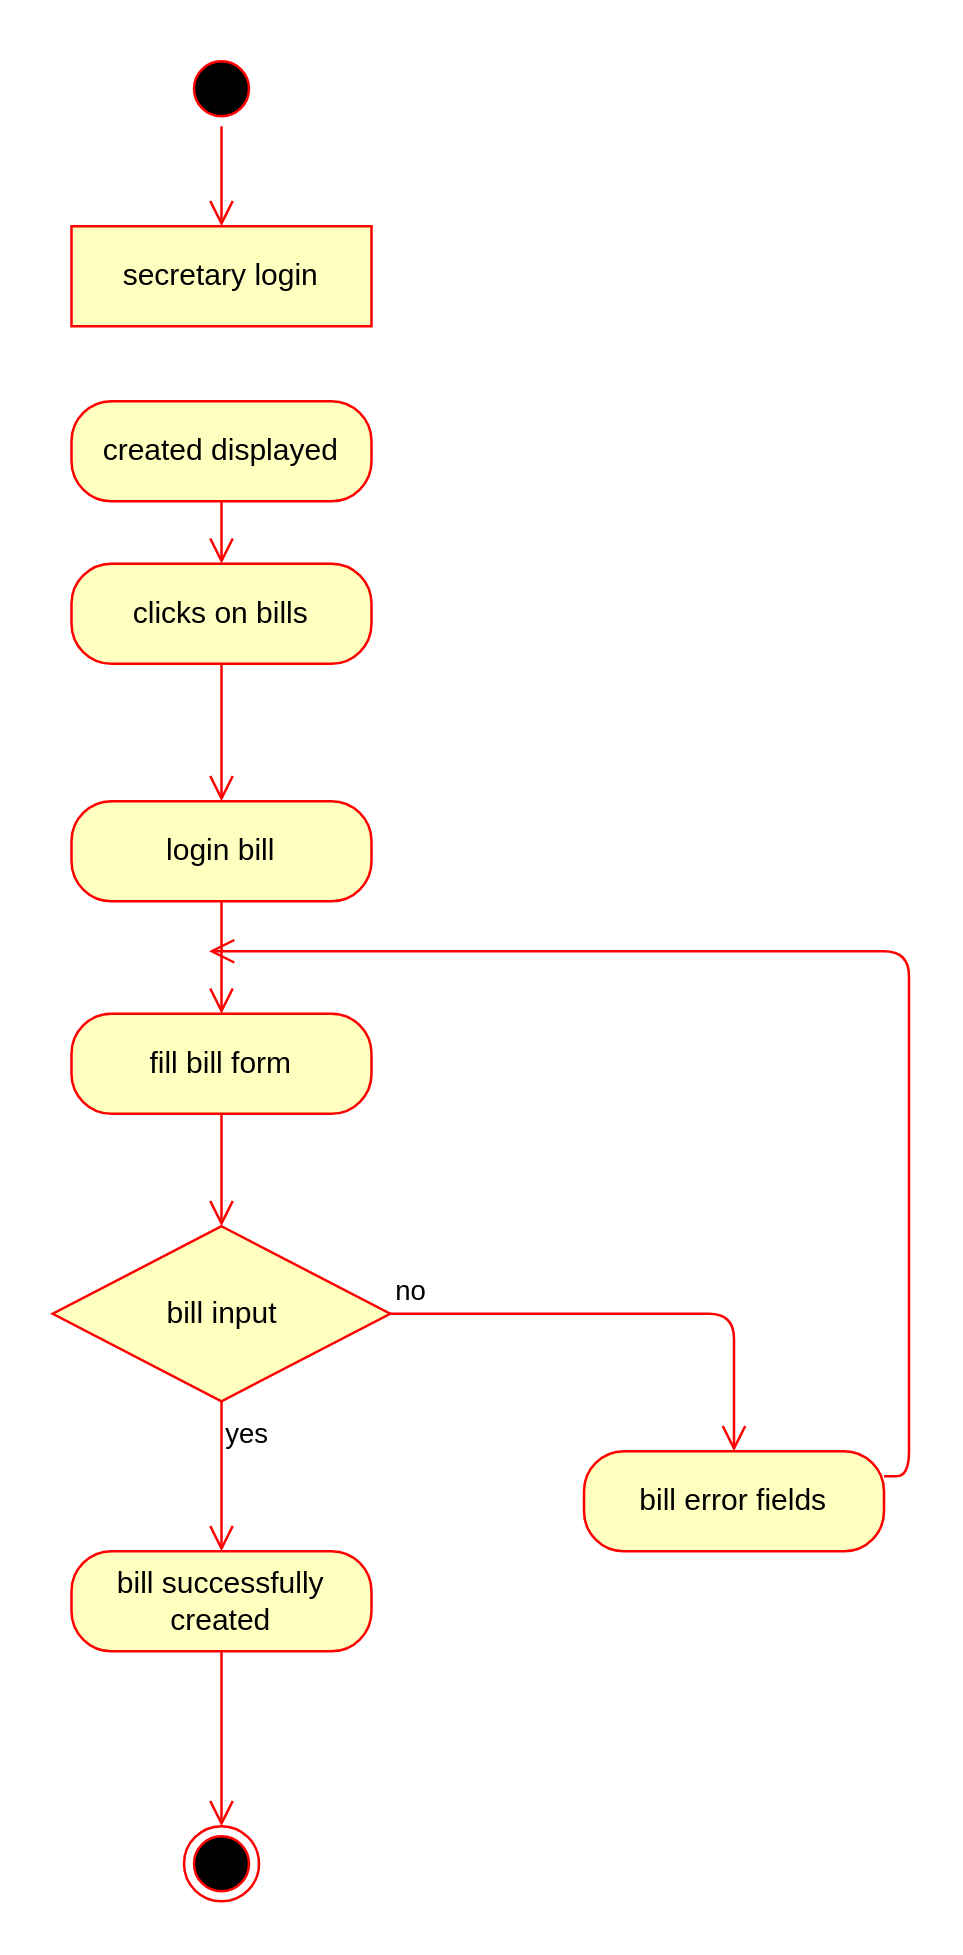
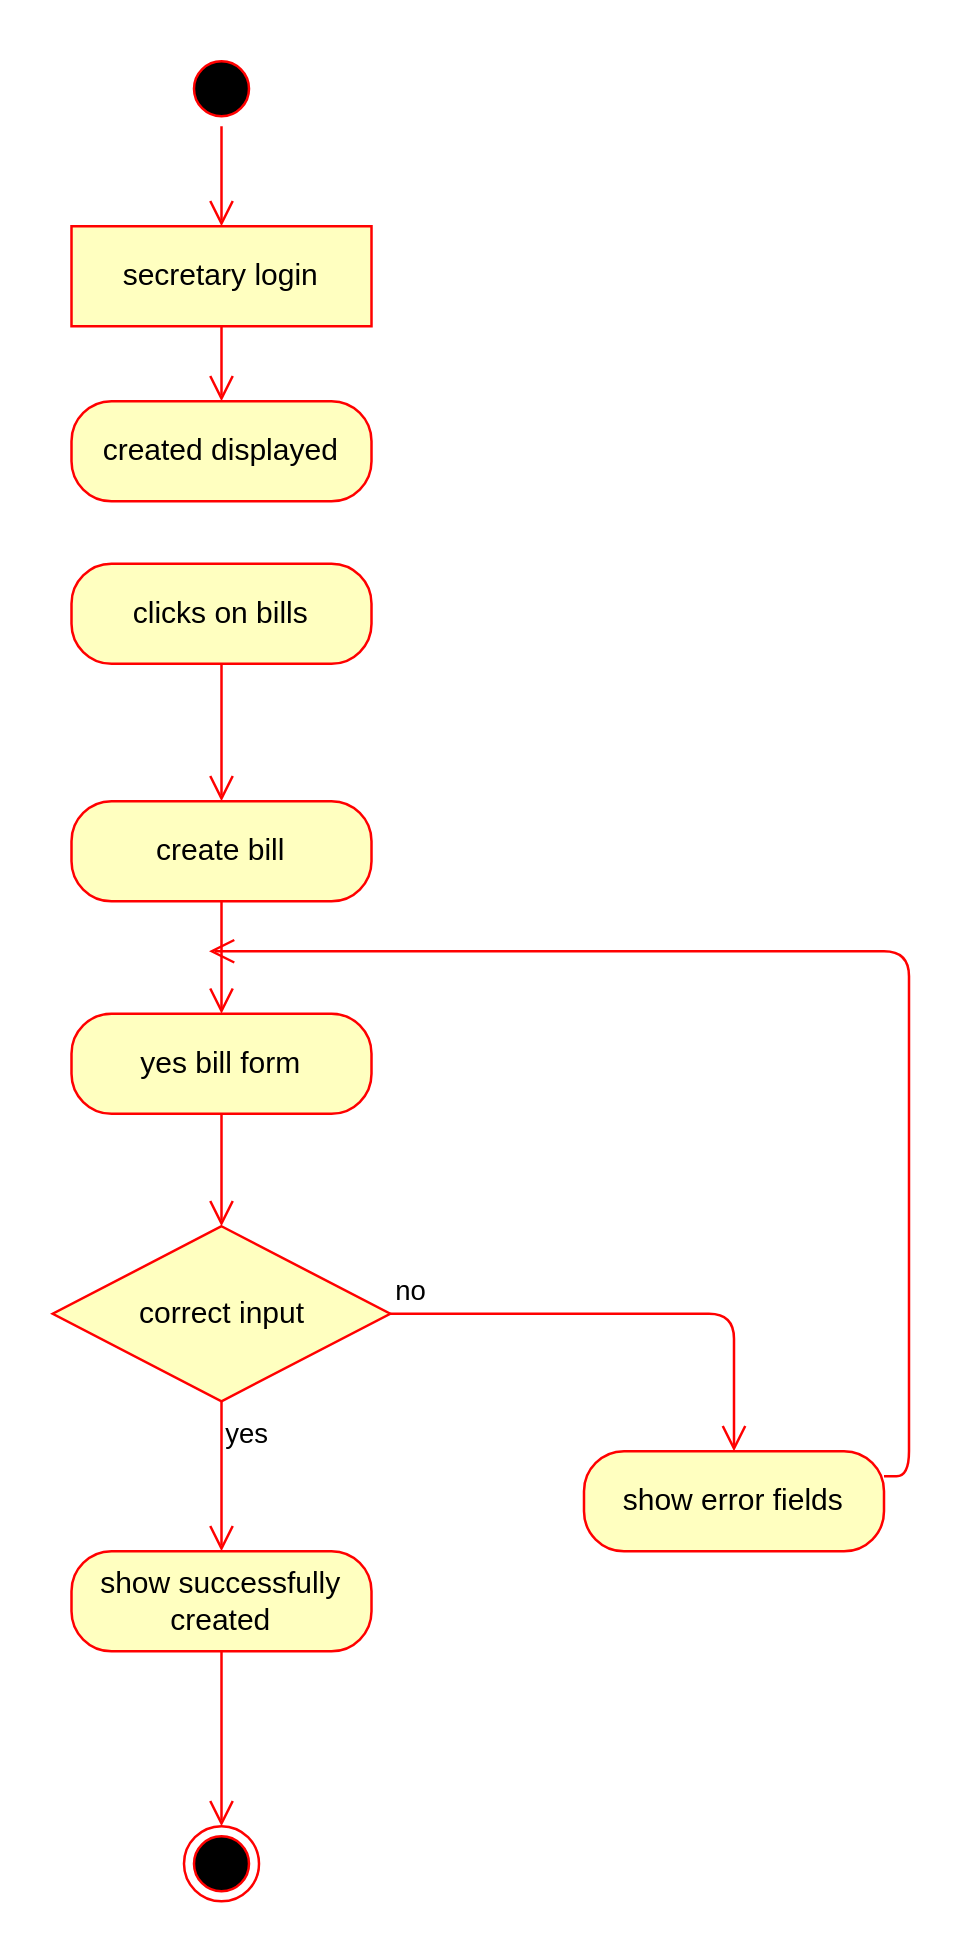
none -> (221, 360)
(221, 530) -> none
(221, 851) -> (221, 851)
(221, 1064) -> (221, 1064)
(223, 1314) -> (223, 1314)
(734, 1501) -> (734, 1501)
(221, 1601) -> (221, 1601)
